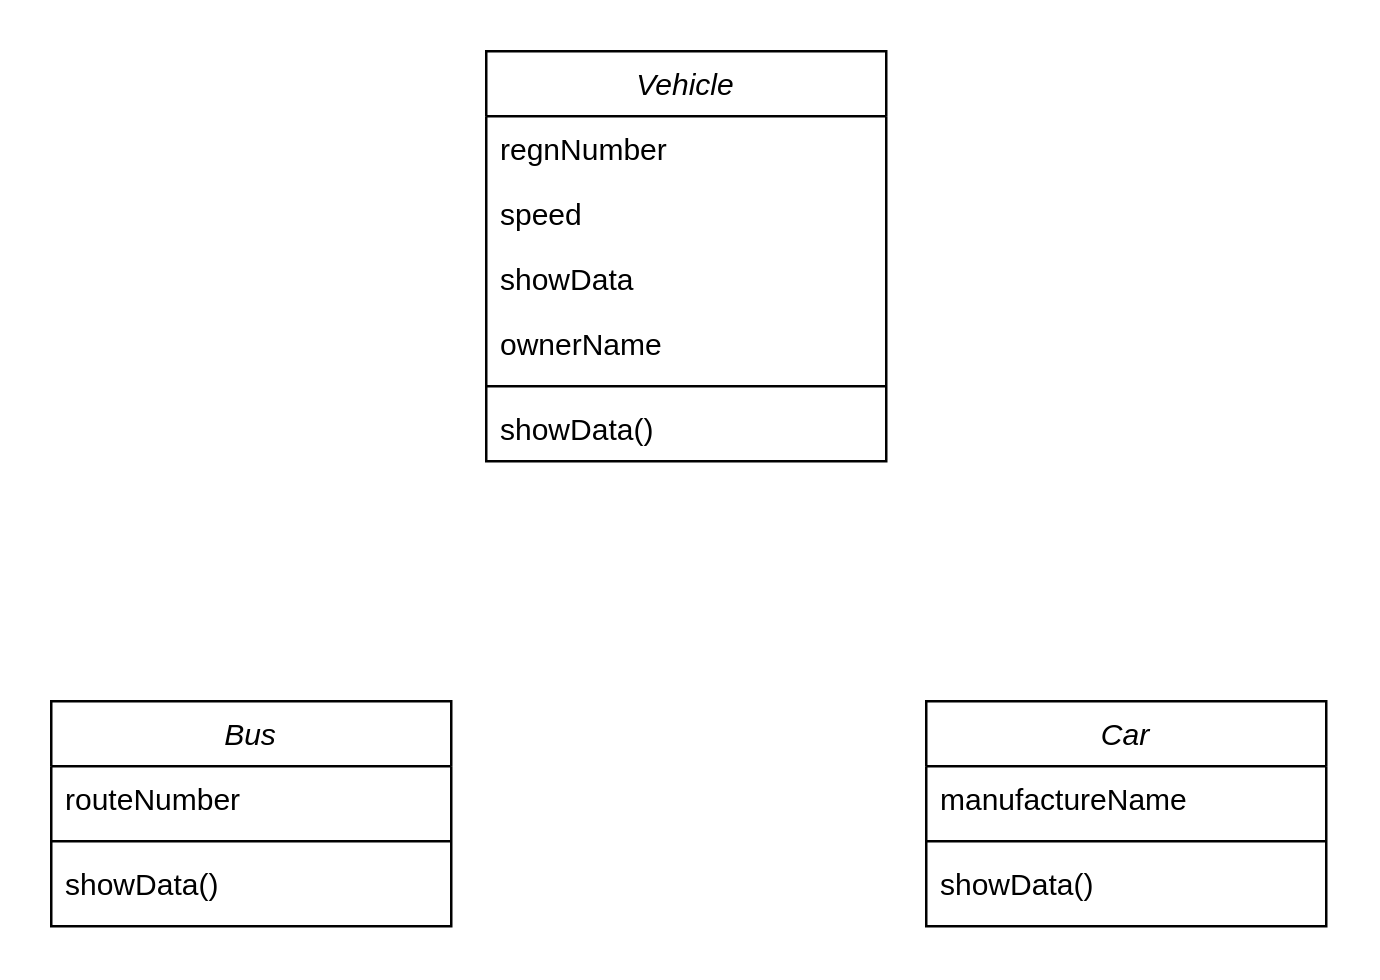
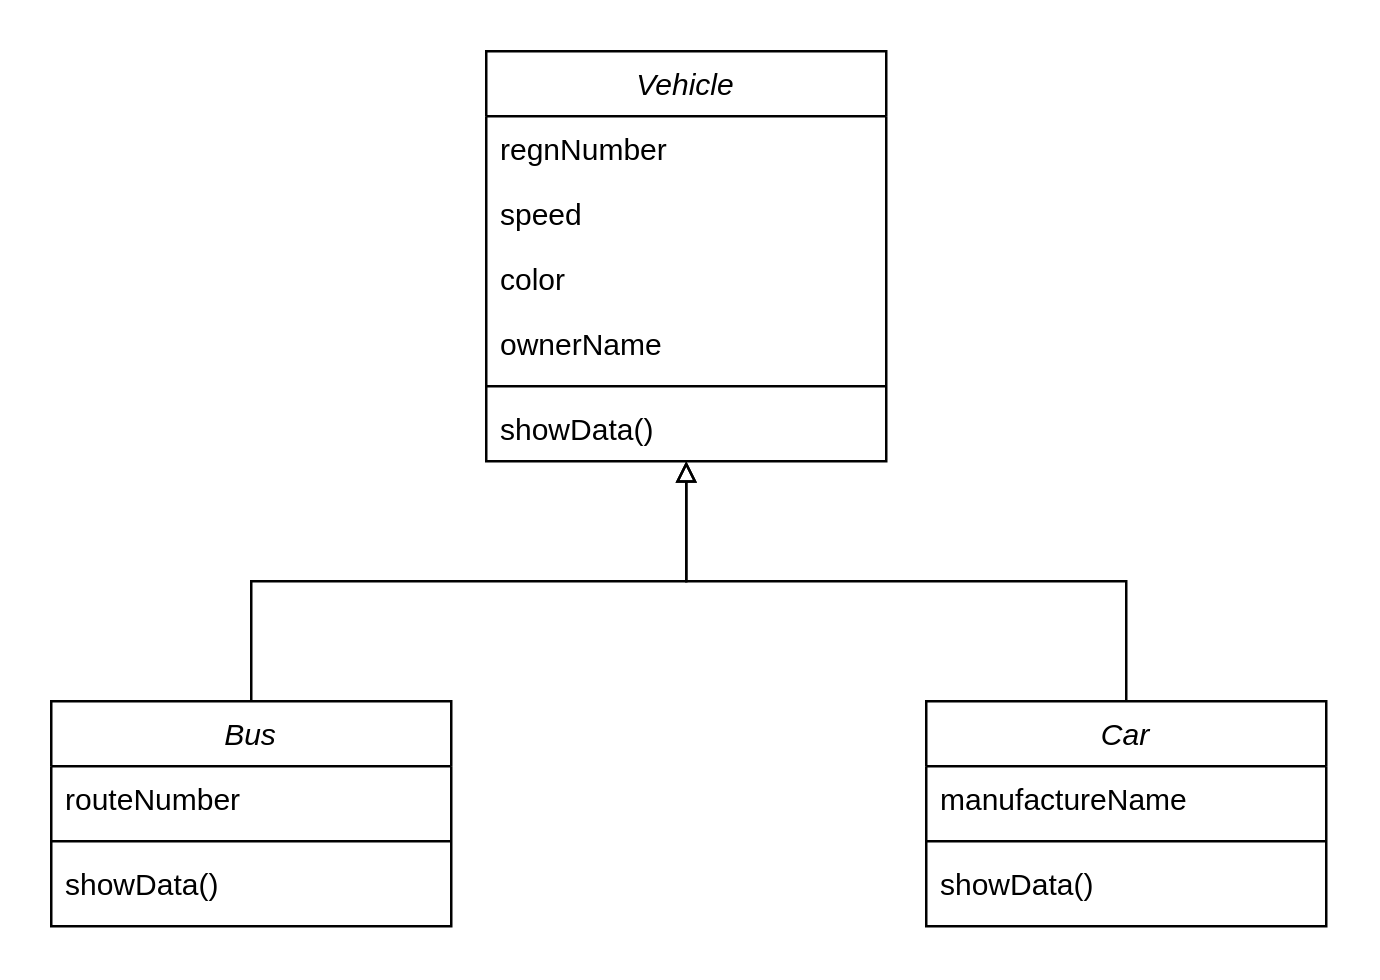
(567, 280) -> (538, 280)
none -> (406, 581)
none -> (968, 581)
